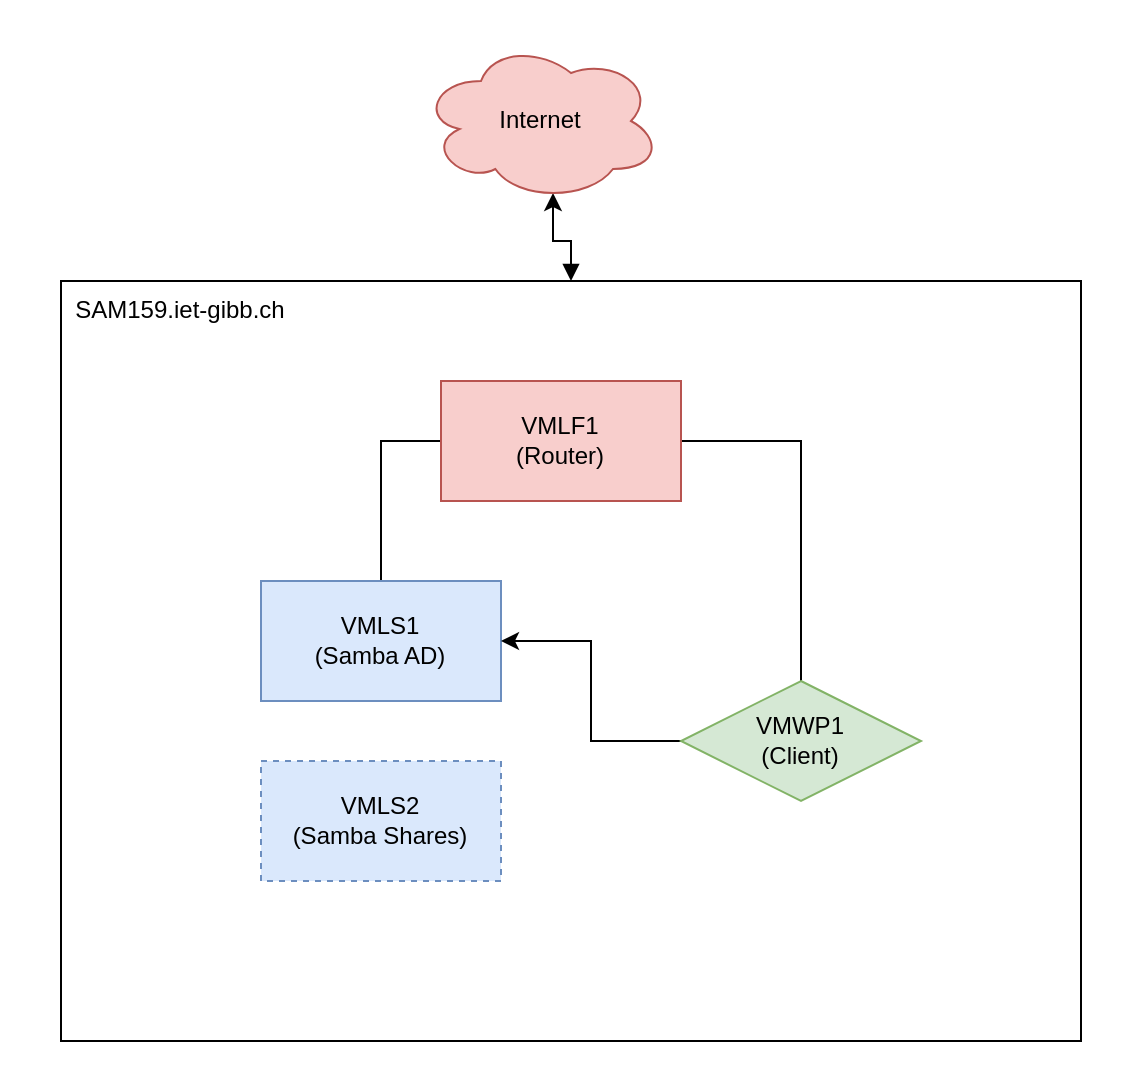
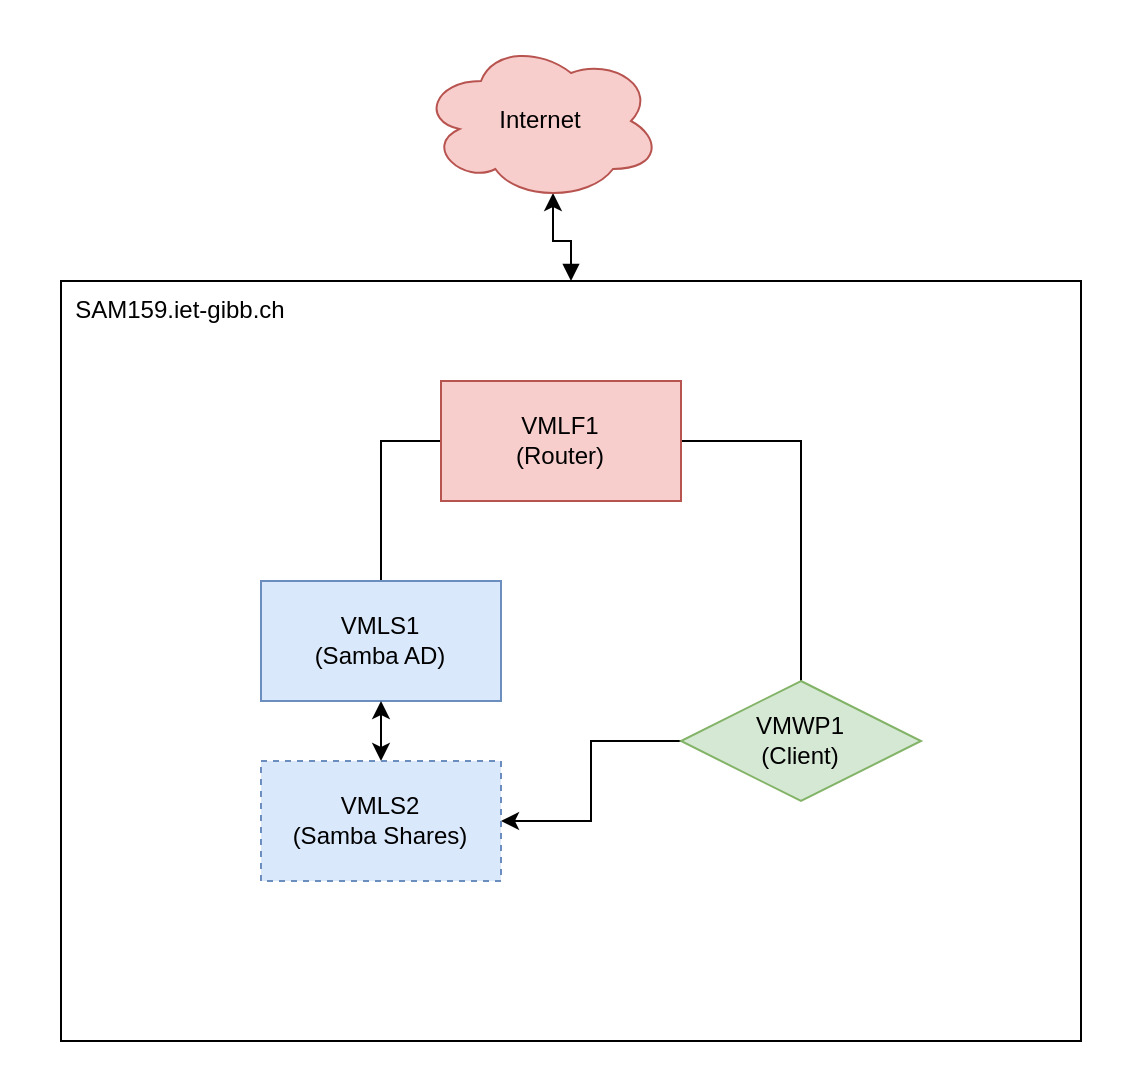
(591, 654) -> (591, 818)
none -> (381, 731)
